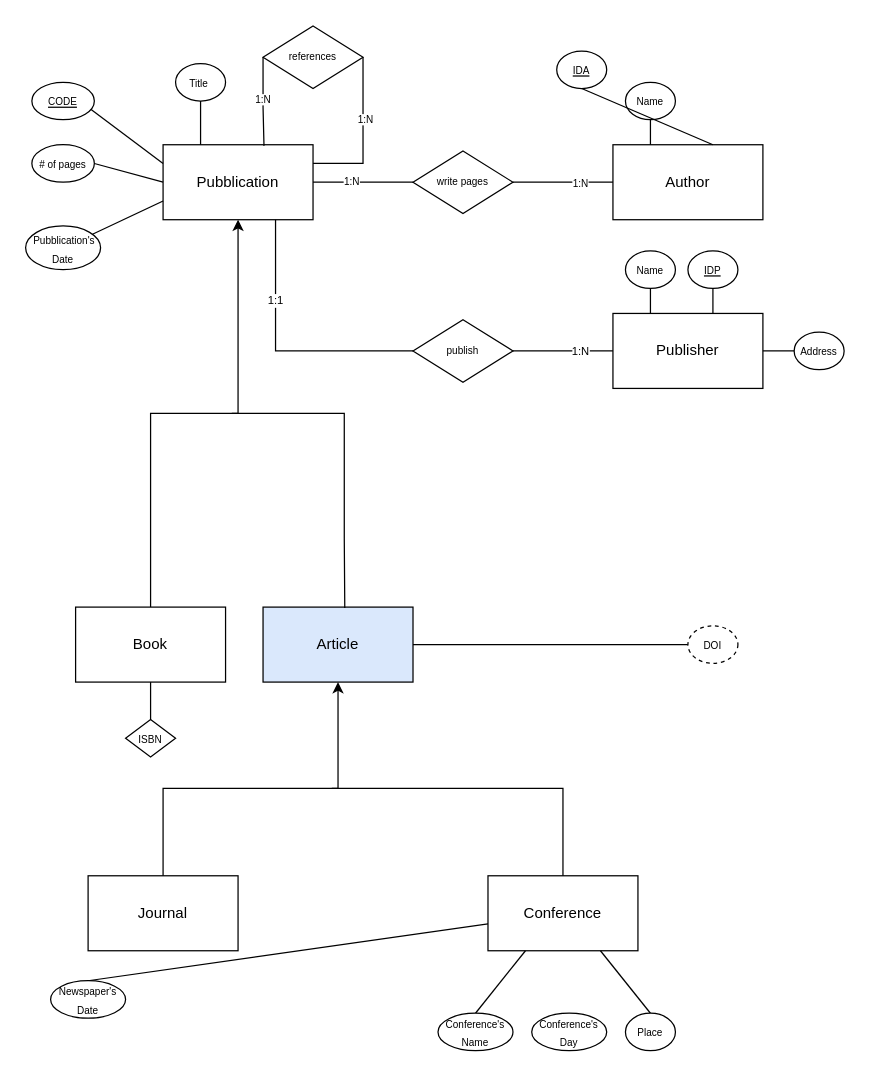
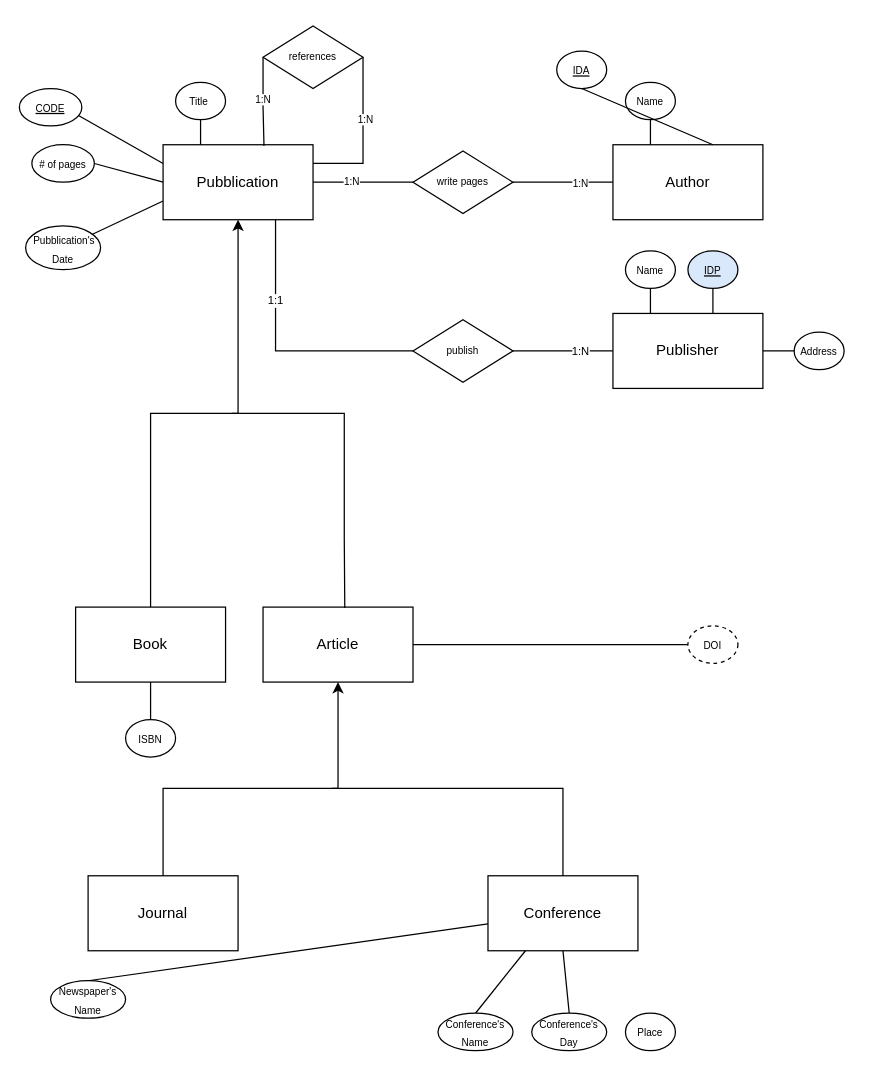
(201, 82) -> (201, 101)
(63, 101) -> (51, 107)
(713, 269) -> (713, 269)
(338, 644) -> (338, 644)
(151, 738) -> (151, 738)
none -> (566, 982)
(626, 982) -> none
(88, 999) -> (88, 999)
